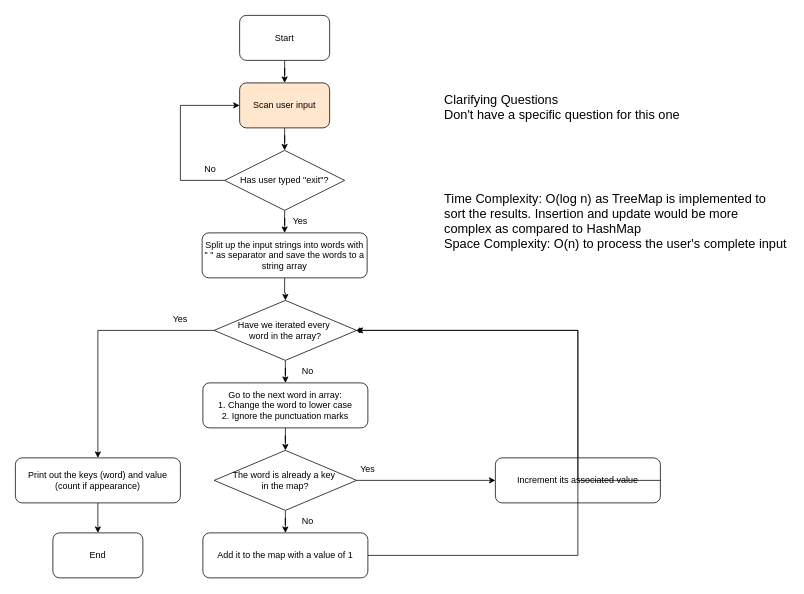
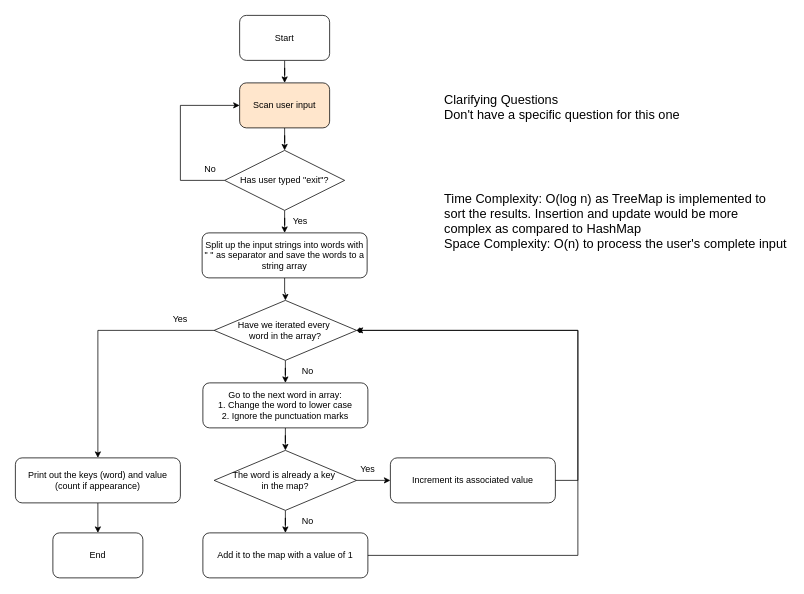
(578, 480) -> (473, 480)
